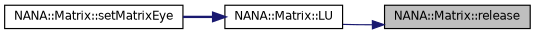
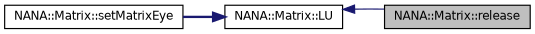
(358, 25) -> (369, 9)
